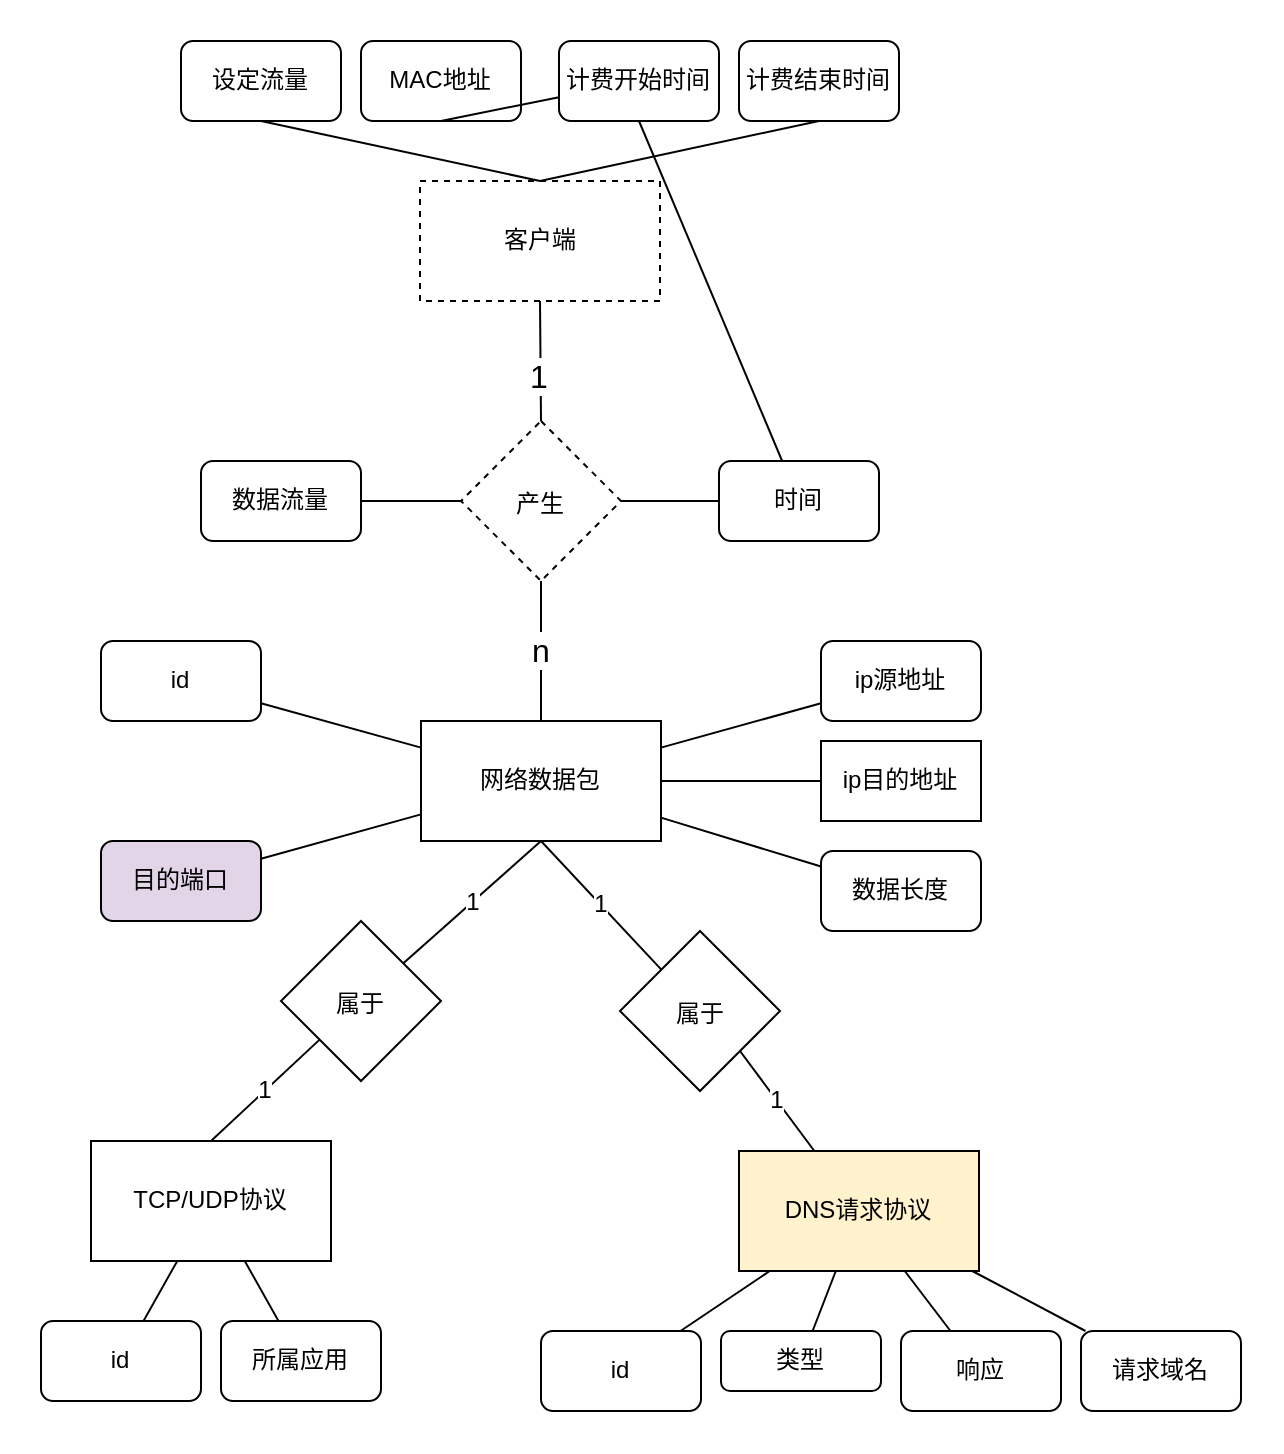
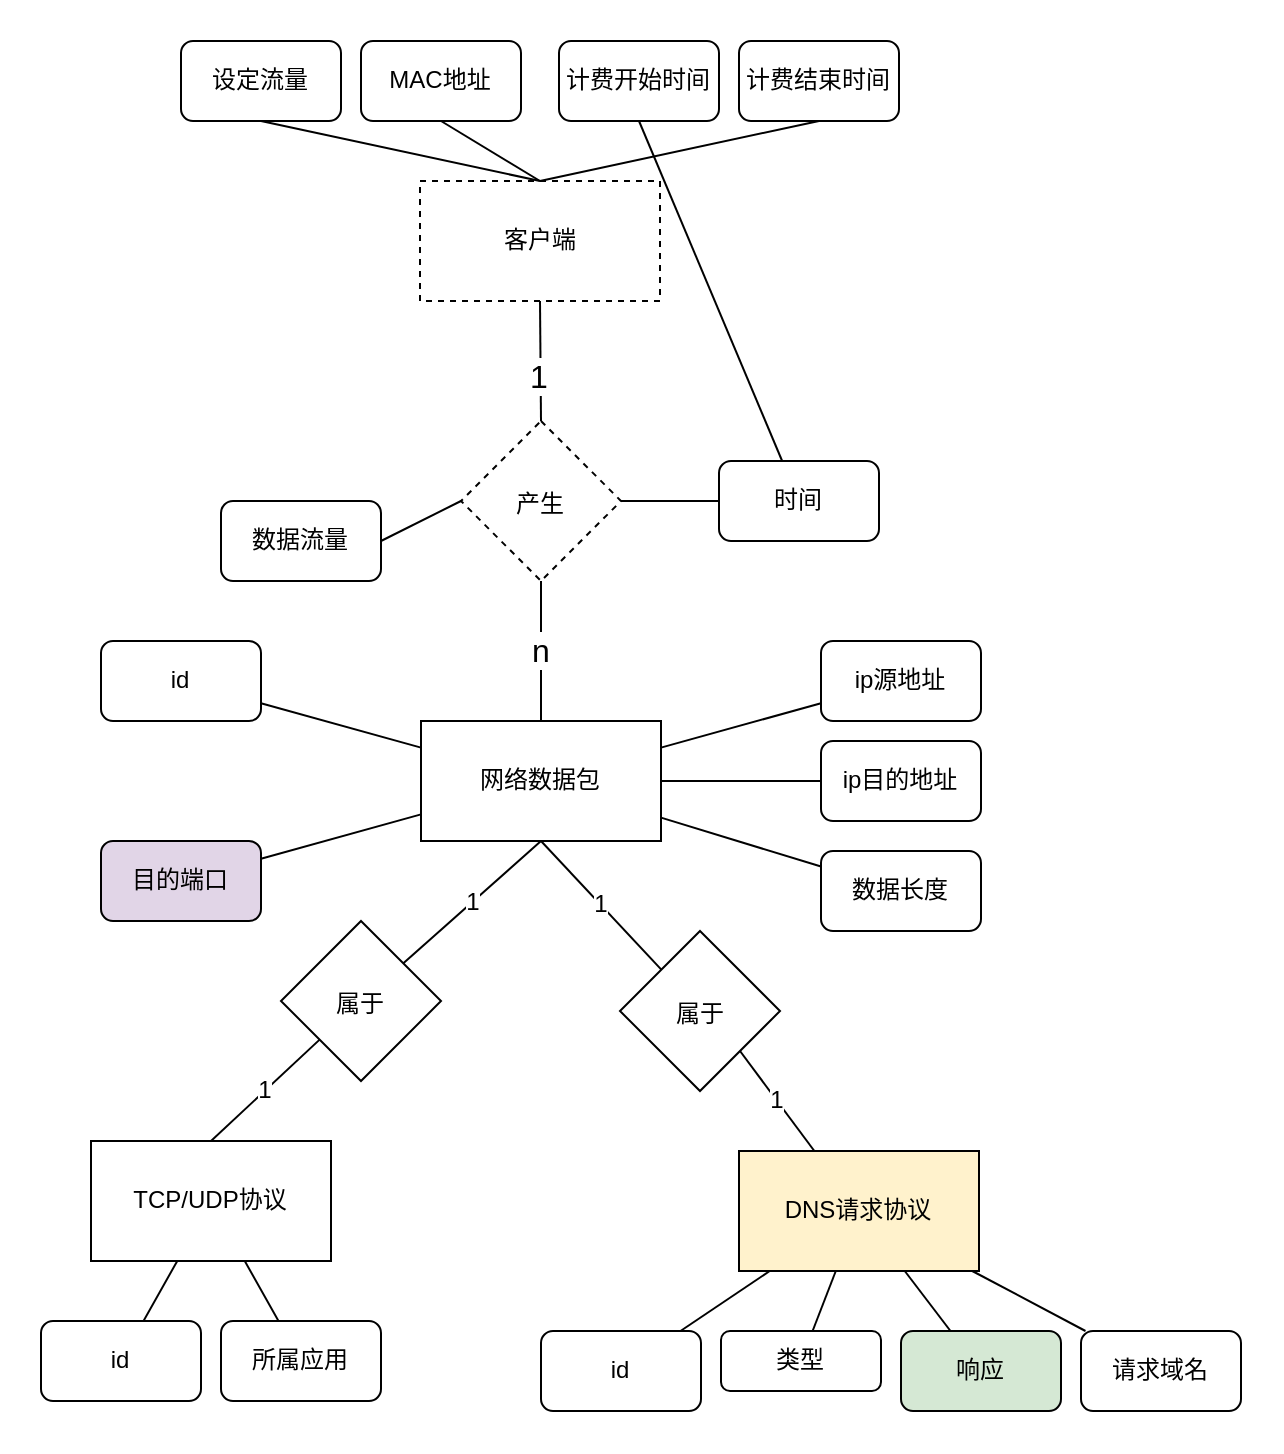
(500, 109) -> (487, 149)
(281, 501) -> (301, 541)
(901, 781) -> (901, 781)
(981, 1371) -> (981, 1371)
